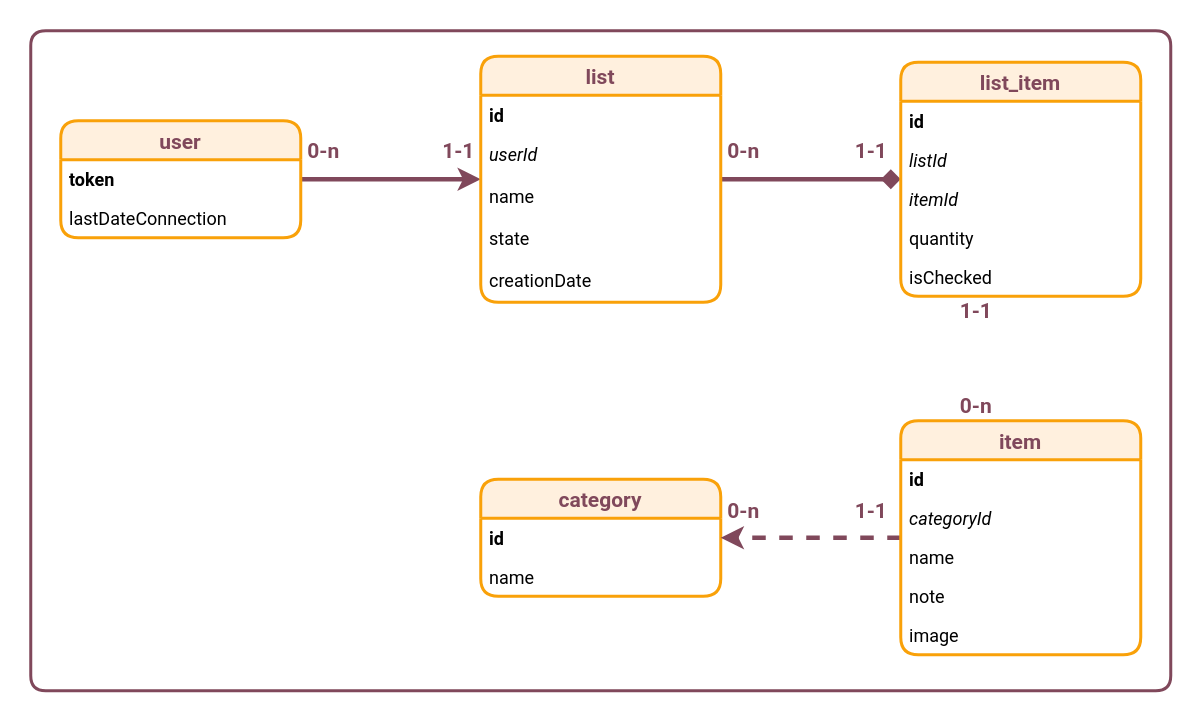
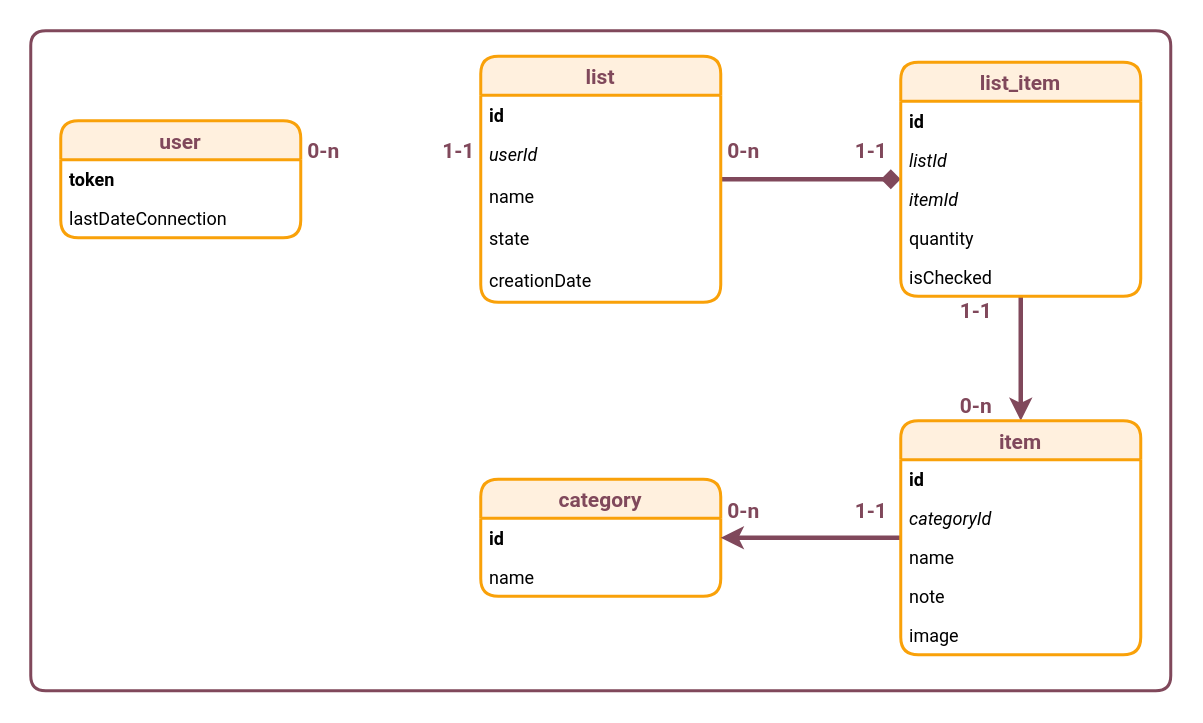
(383, 179) -> none
none -> (1021, 352)
(880, 538) -> (880, 538)
